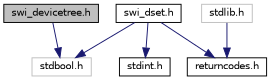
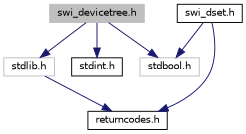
(51, 13) -> (97, 13)
(147, 35) -> (97, 35)
none -> (67, 37)
